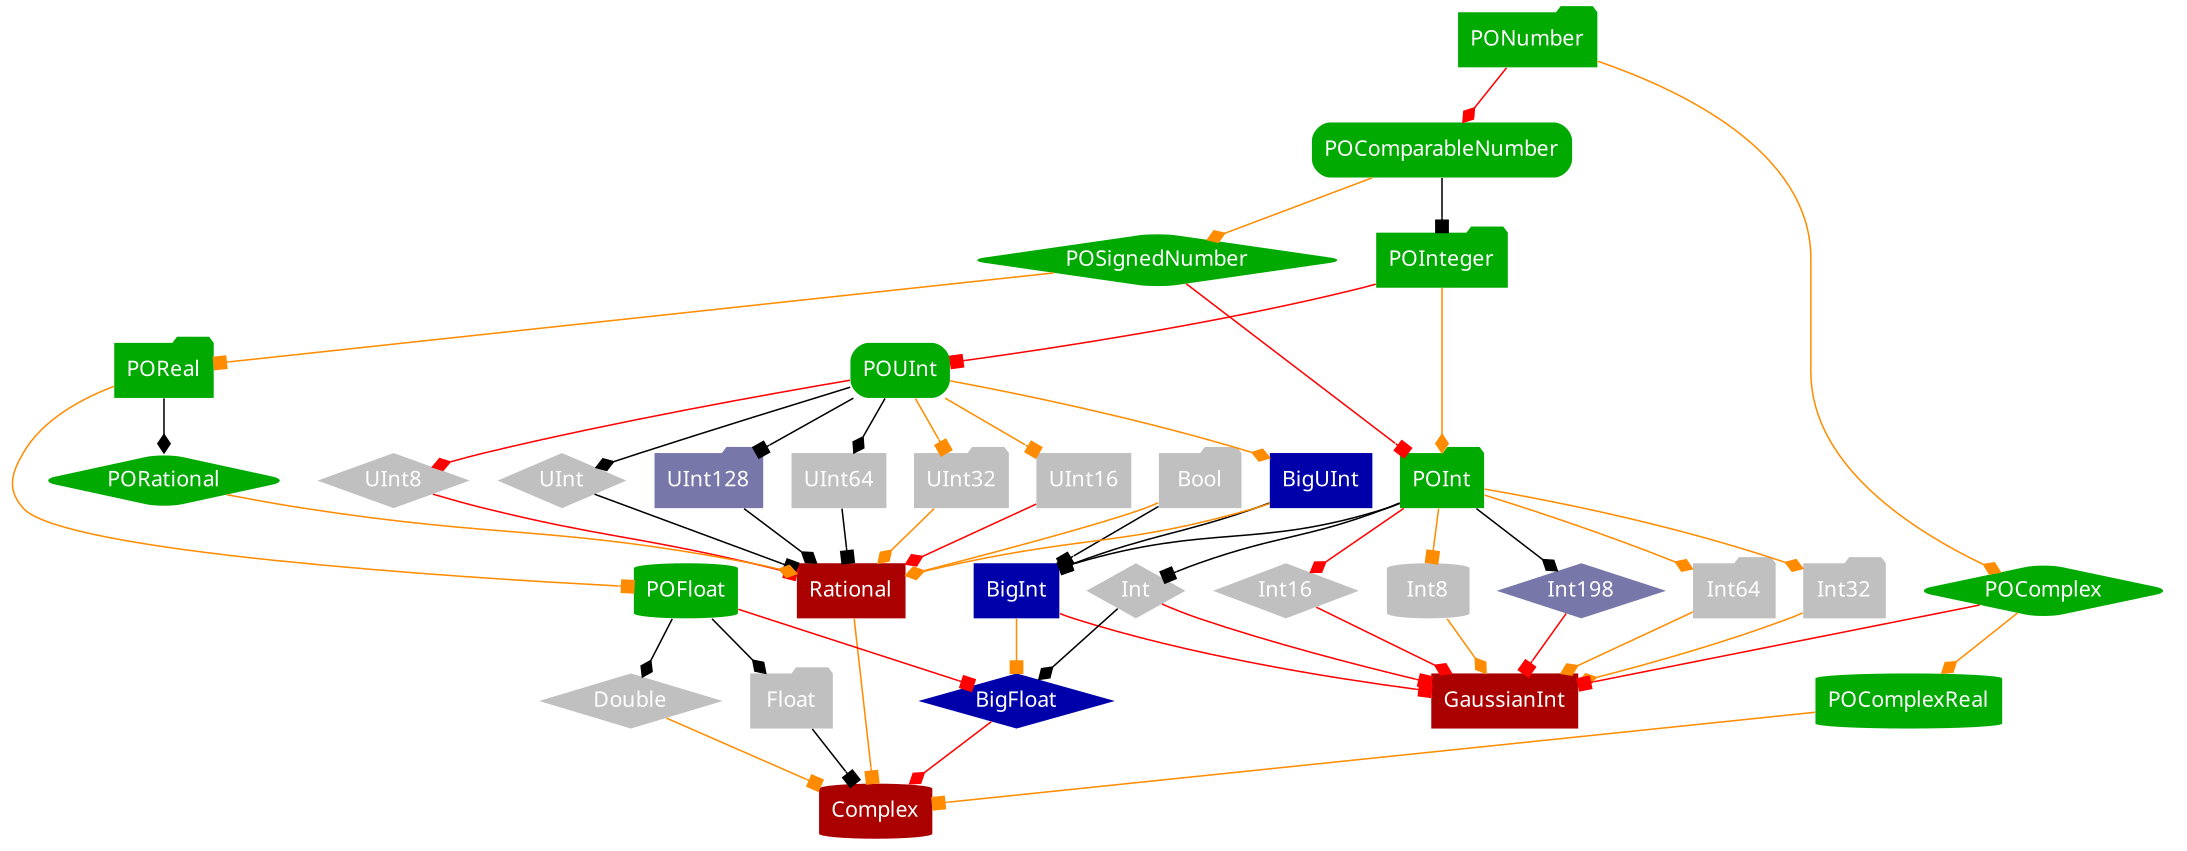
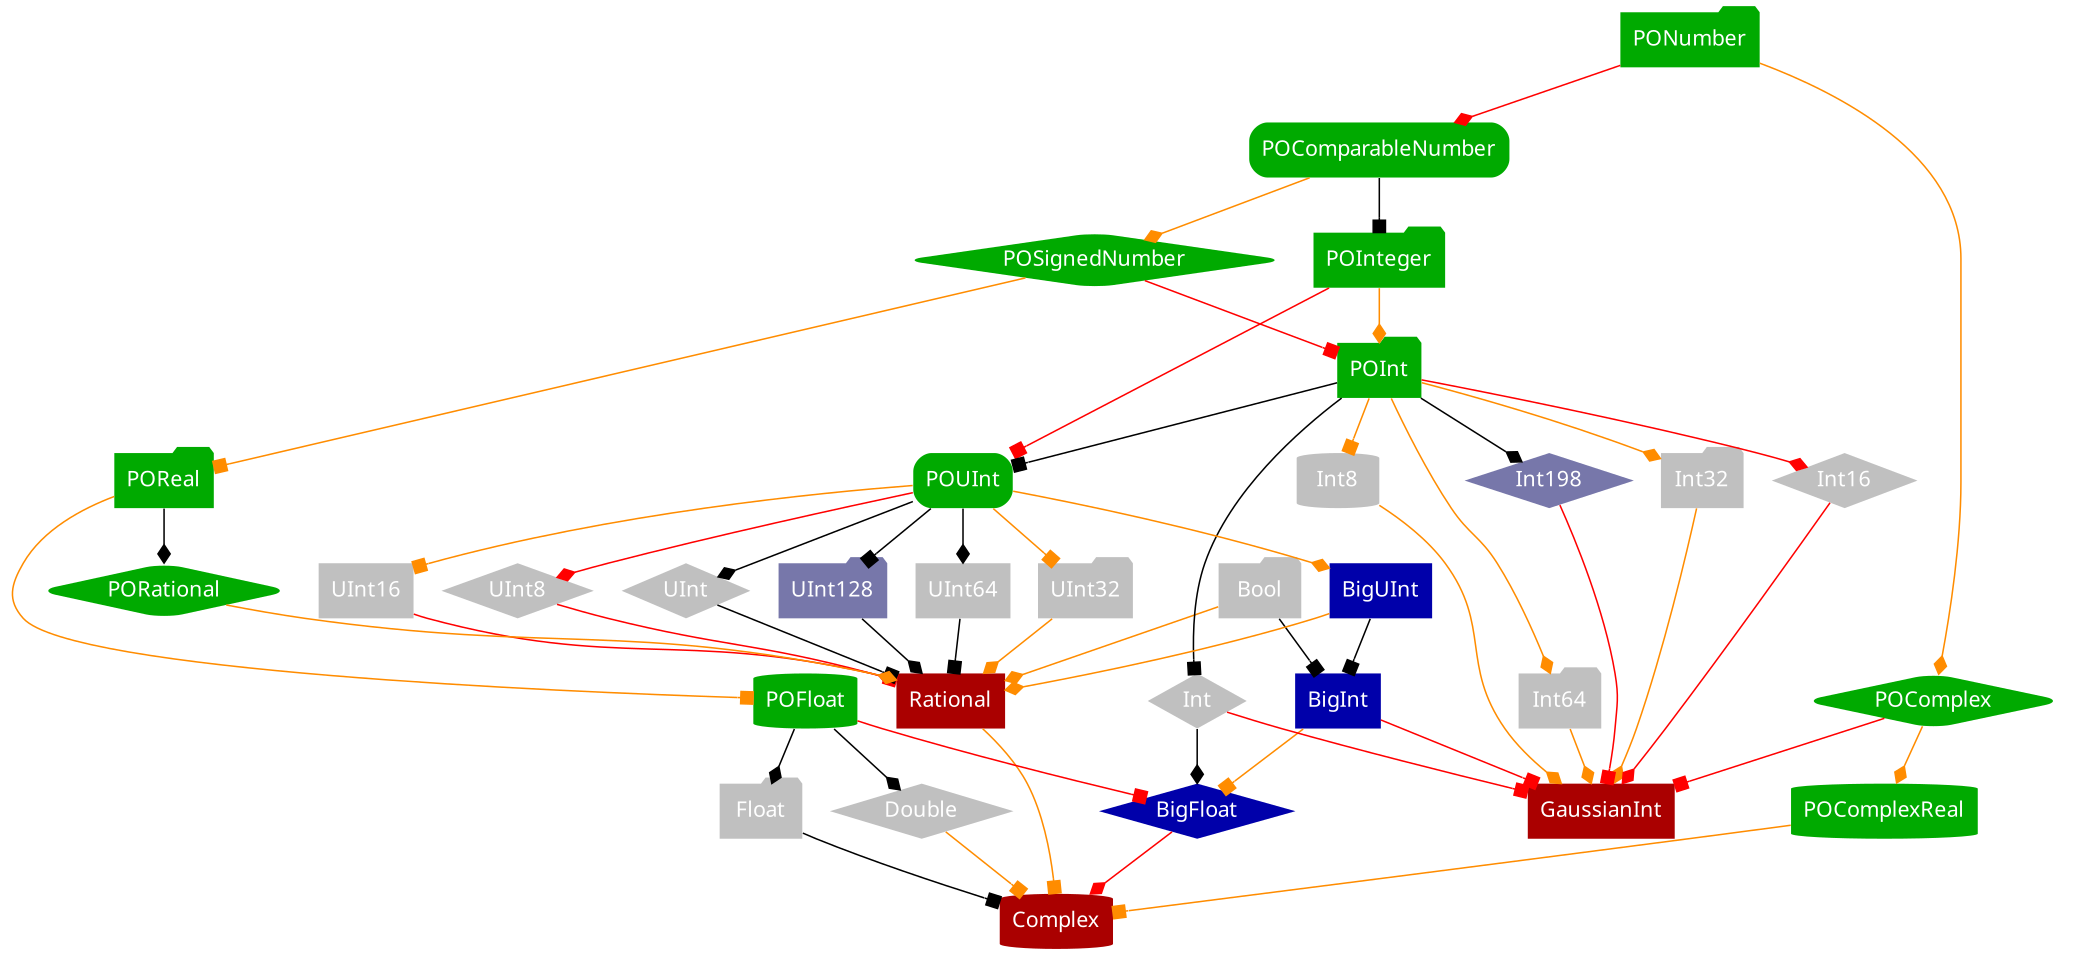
(1238, 536) -> (1183, 423)
